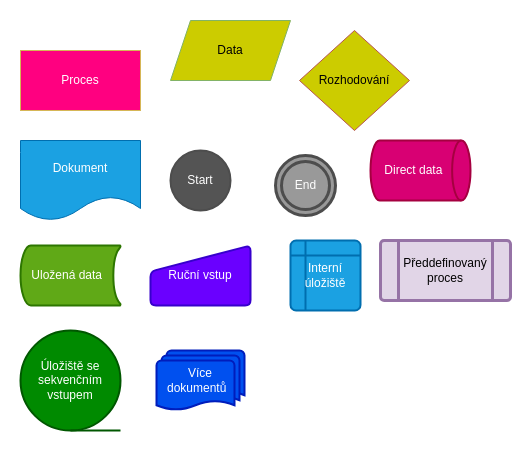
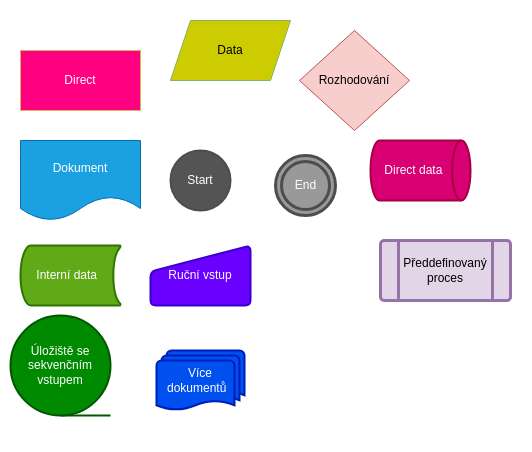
(81, 81) -> (81, 81)
(355, 81) -> (355, 81)
(71, 276) -> (71, 276)
(326, 276) -> none
(71, 381) -> (61, 366)
